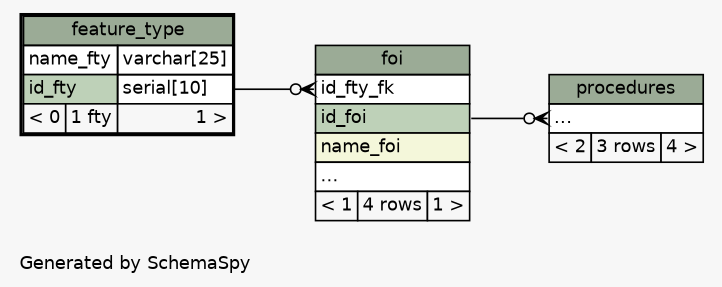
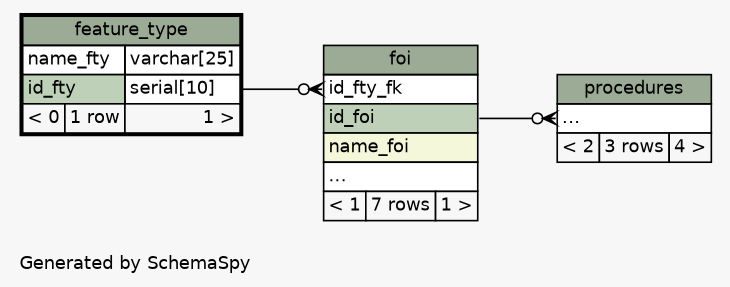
(92, 118) -> (95, 118)
(393, 205) -> (401, 205)
